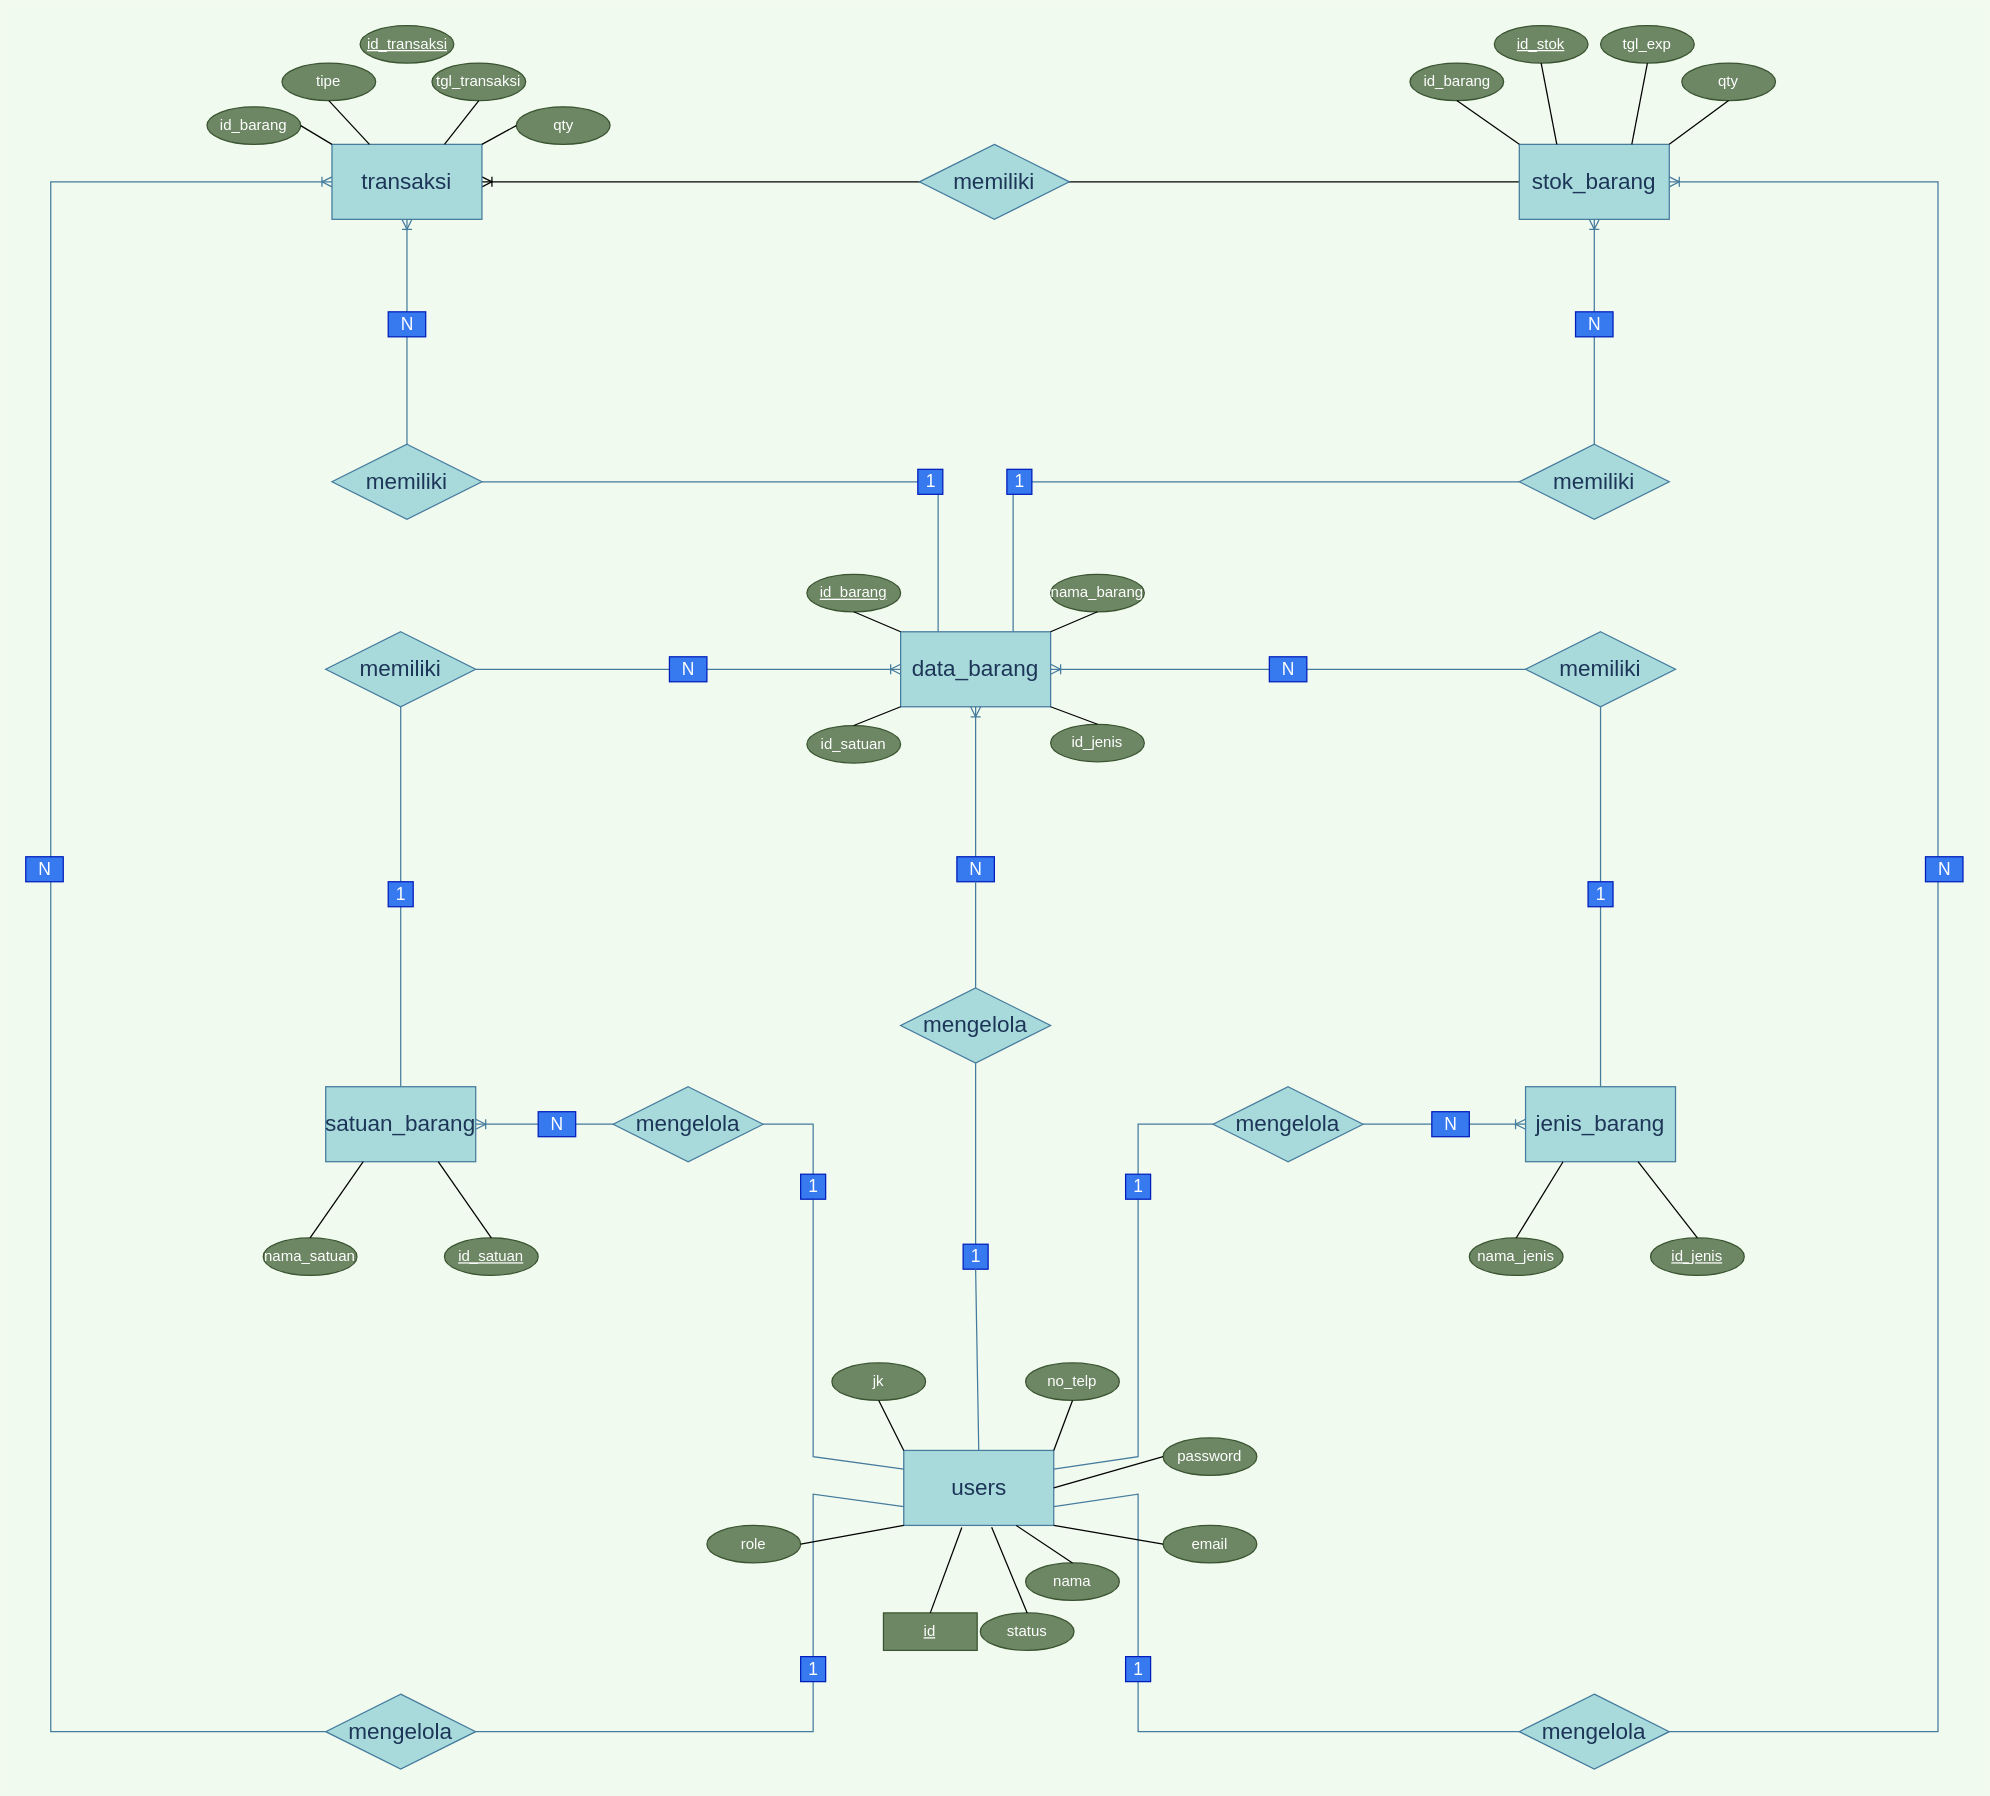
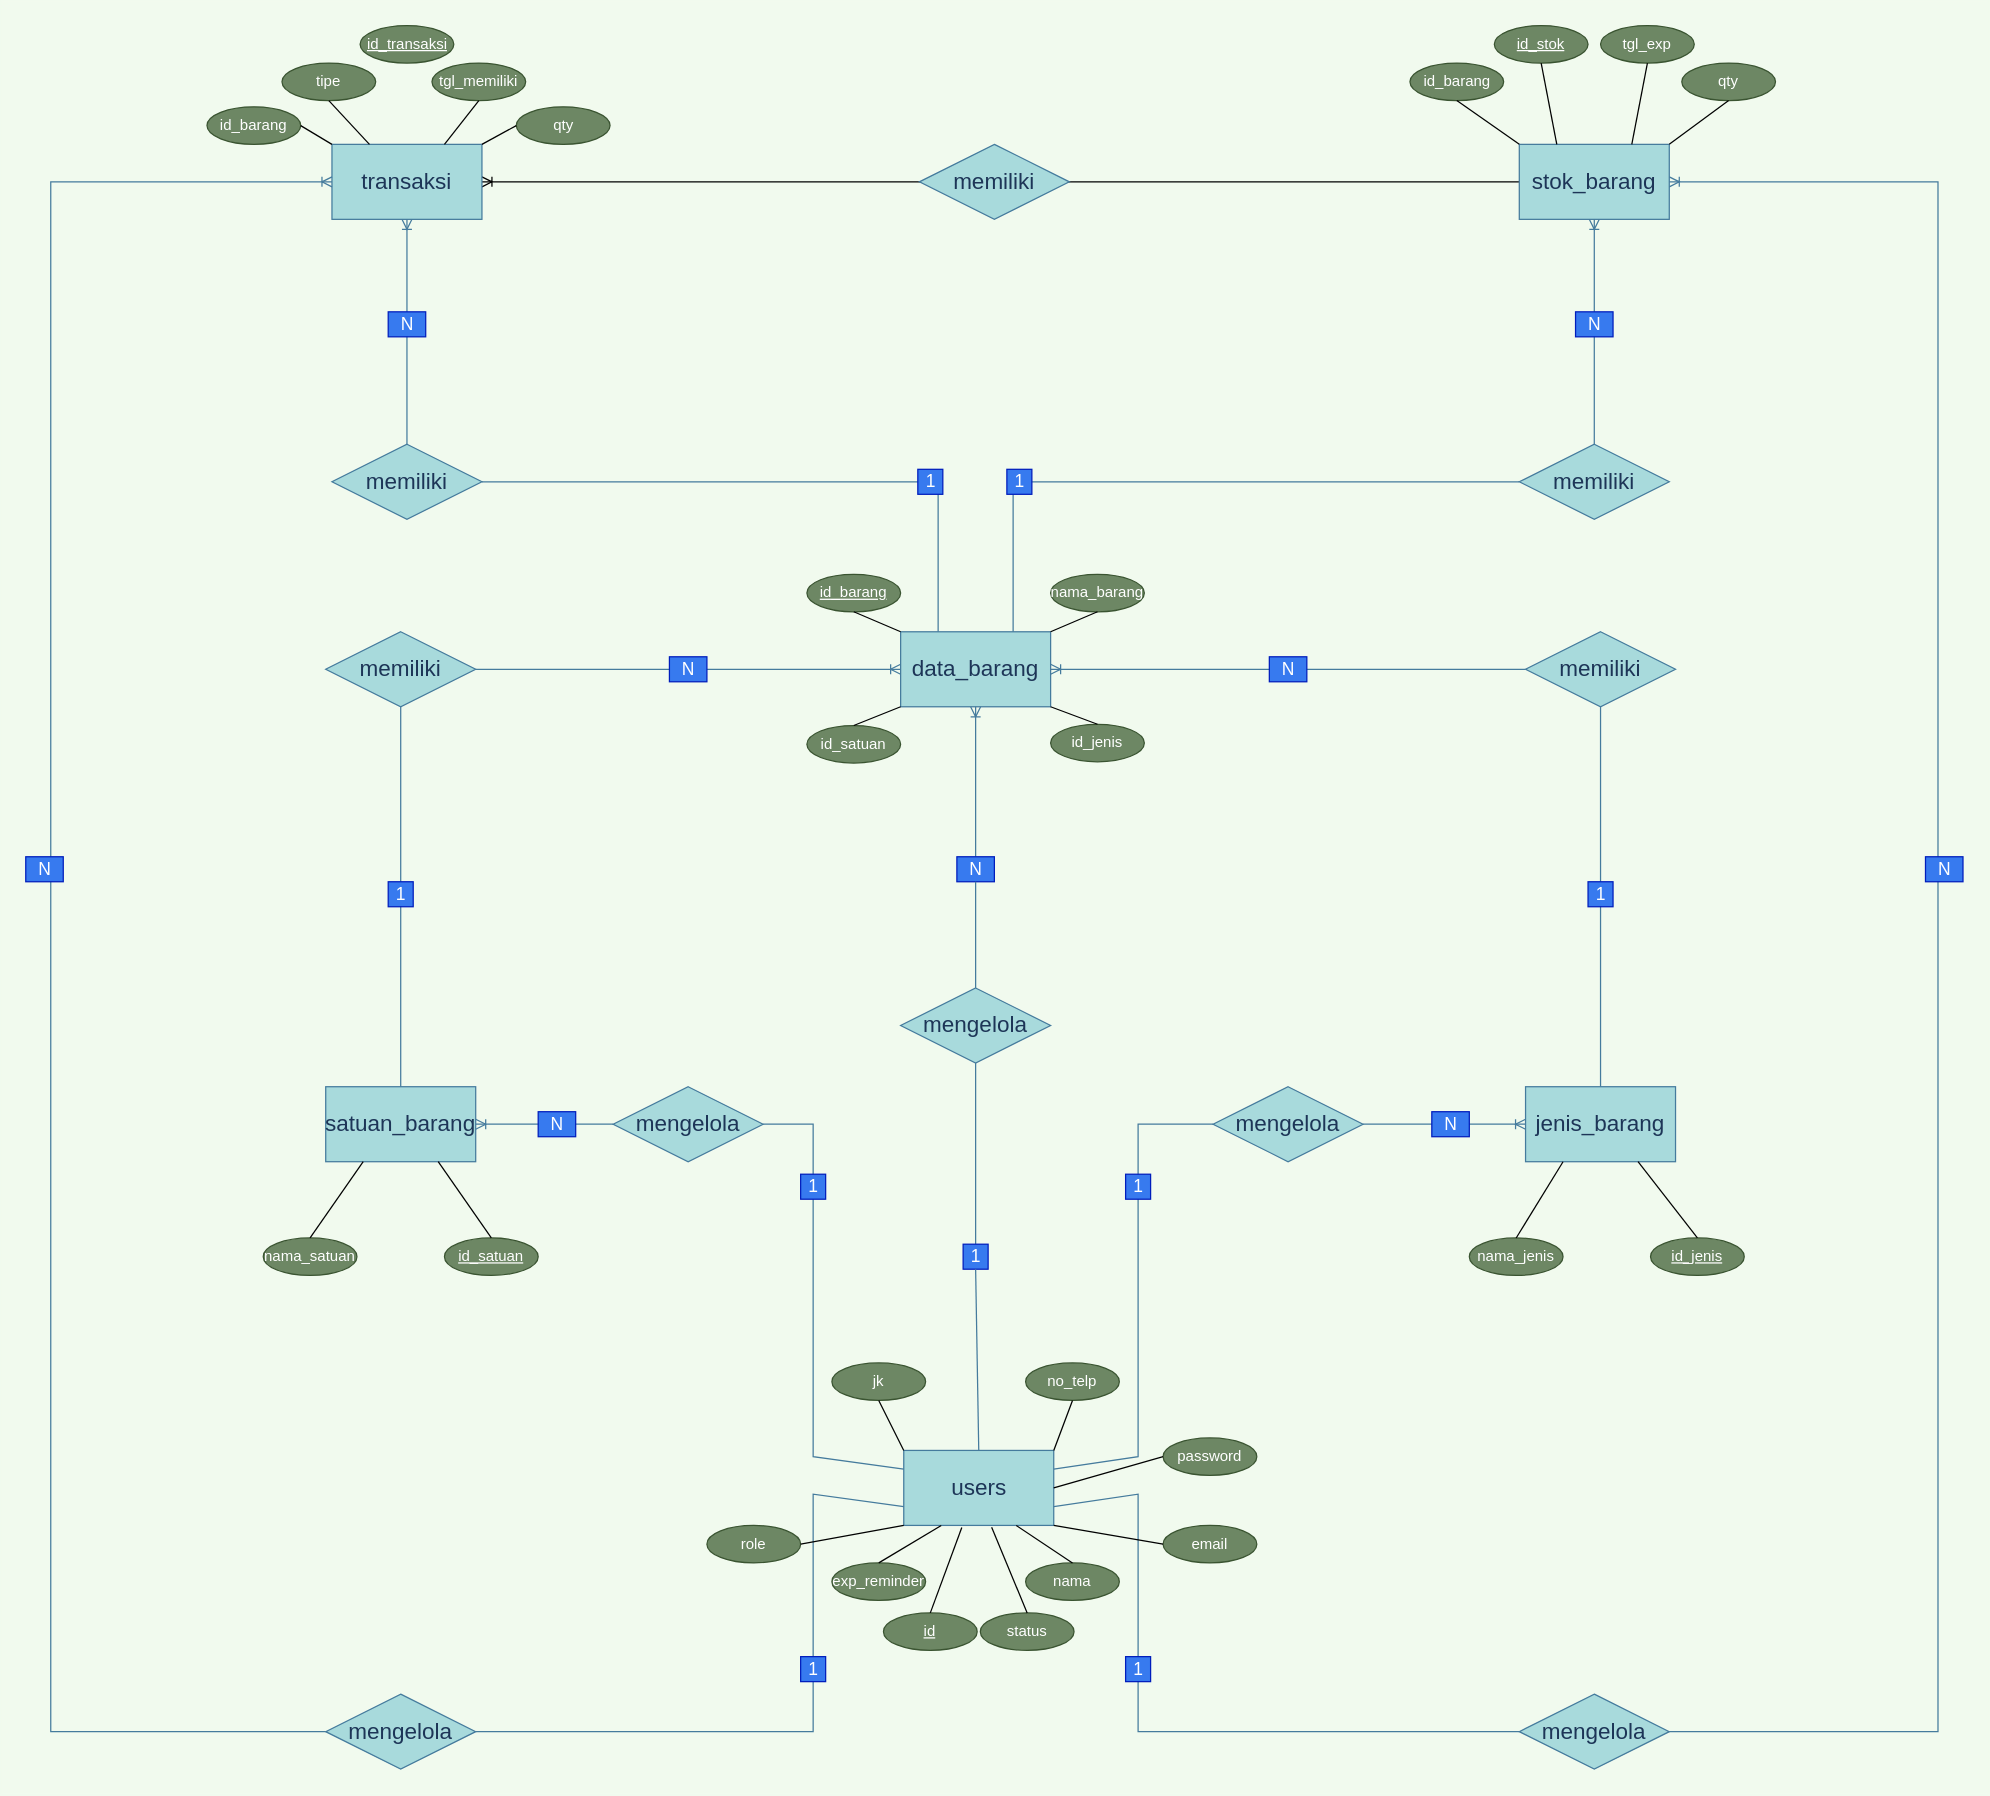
(479, 82) -> (479, 82)
none -> (910, 1544)
none -> (879, 1582)
(930, 1632) -> (930, 1632)
